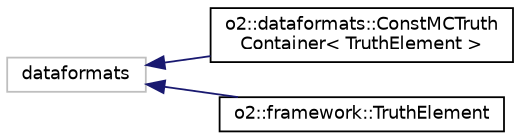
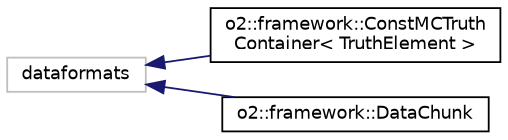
(362, 35) -> (355, 35)
(362, 114) -> (355, 114)
